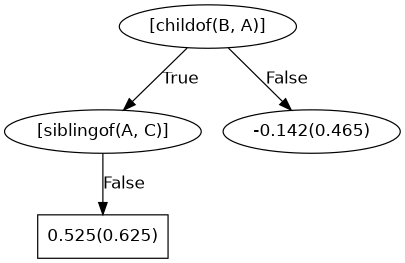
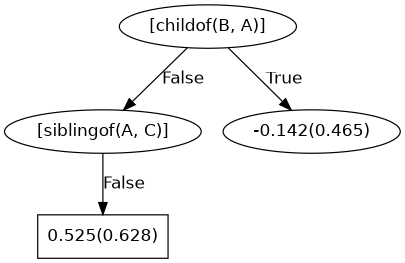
(181, 79) -> (183, 79)
(287, 79) -> (285, 79)
(103, 237) -> (103, 237)
